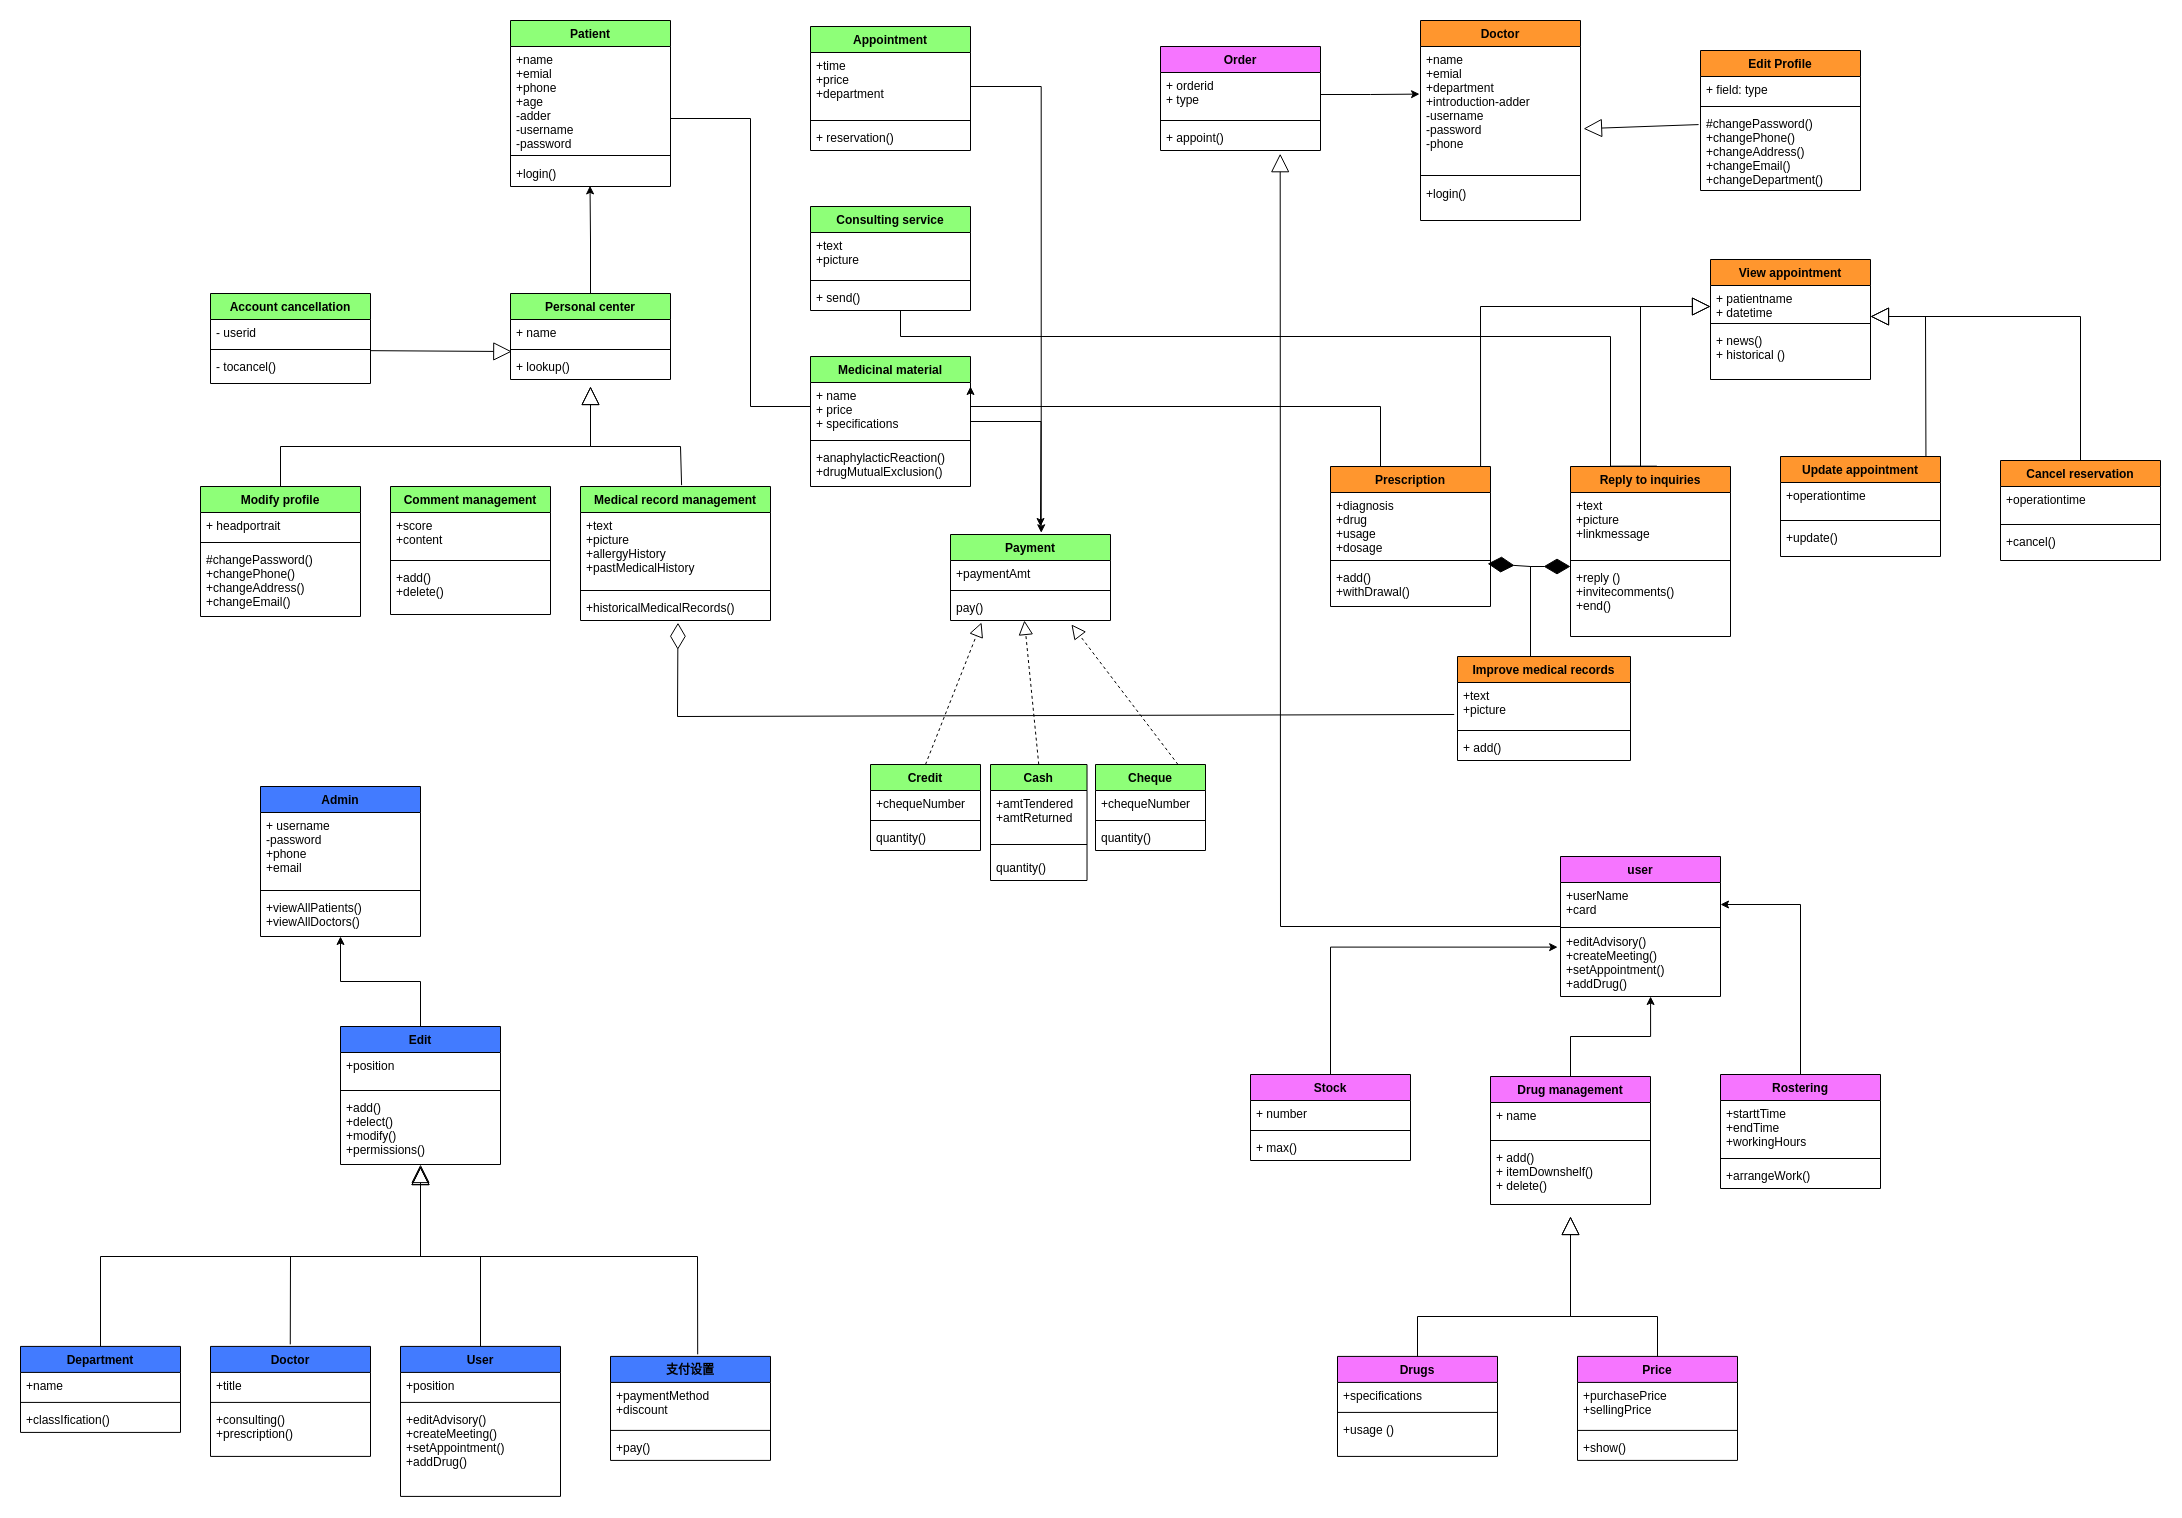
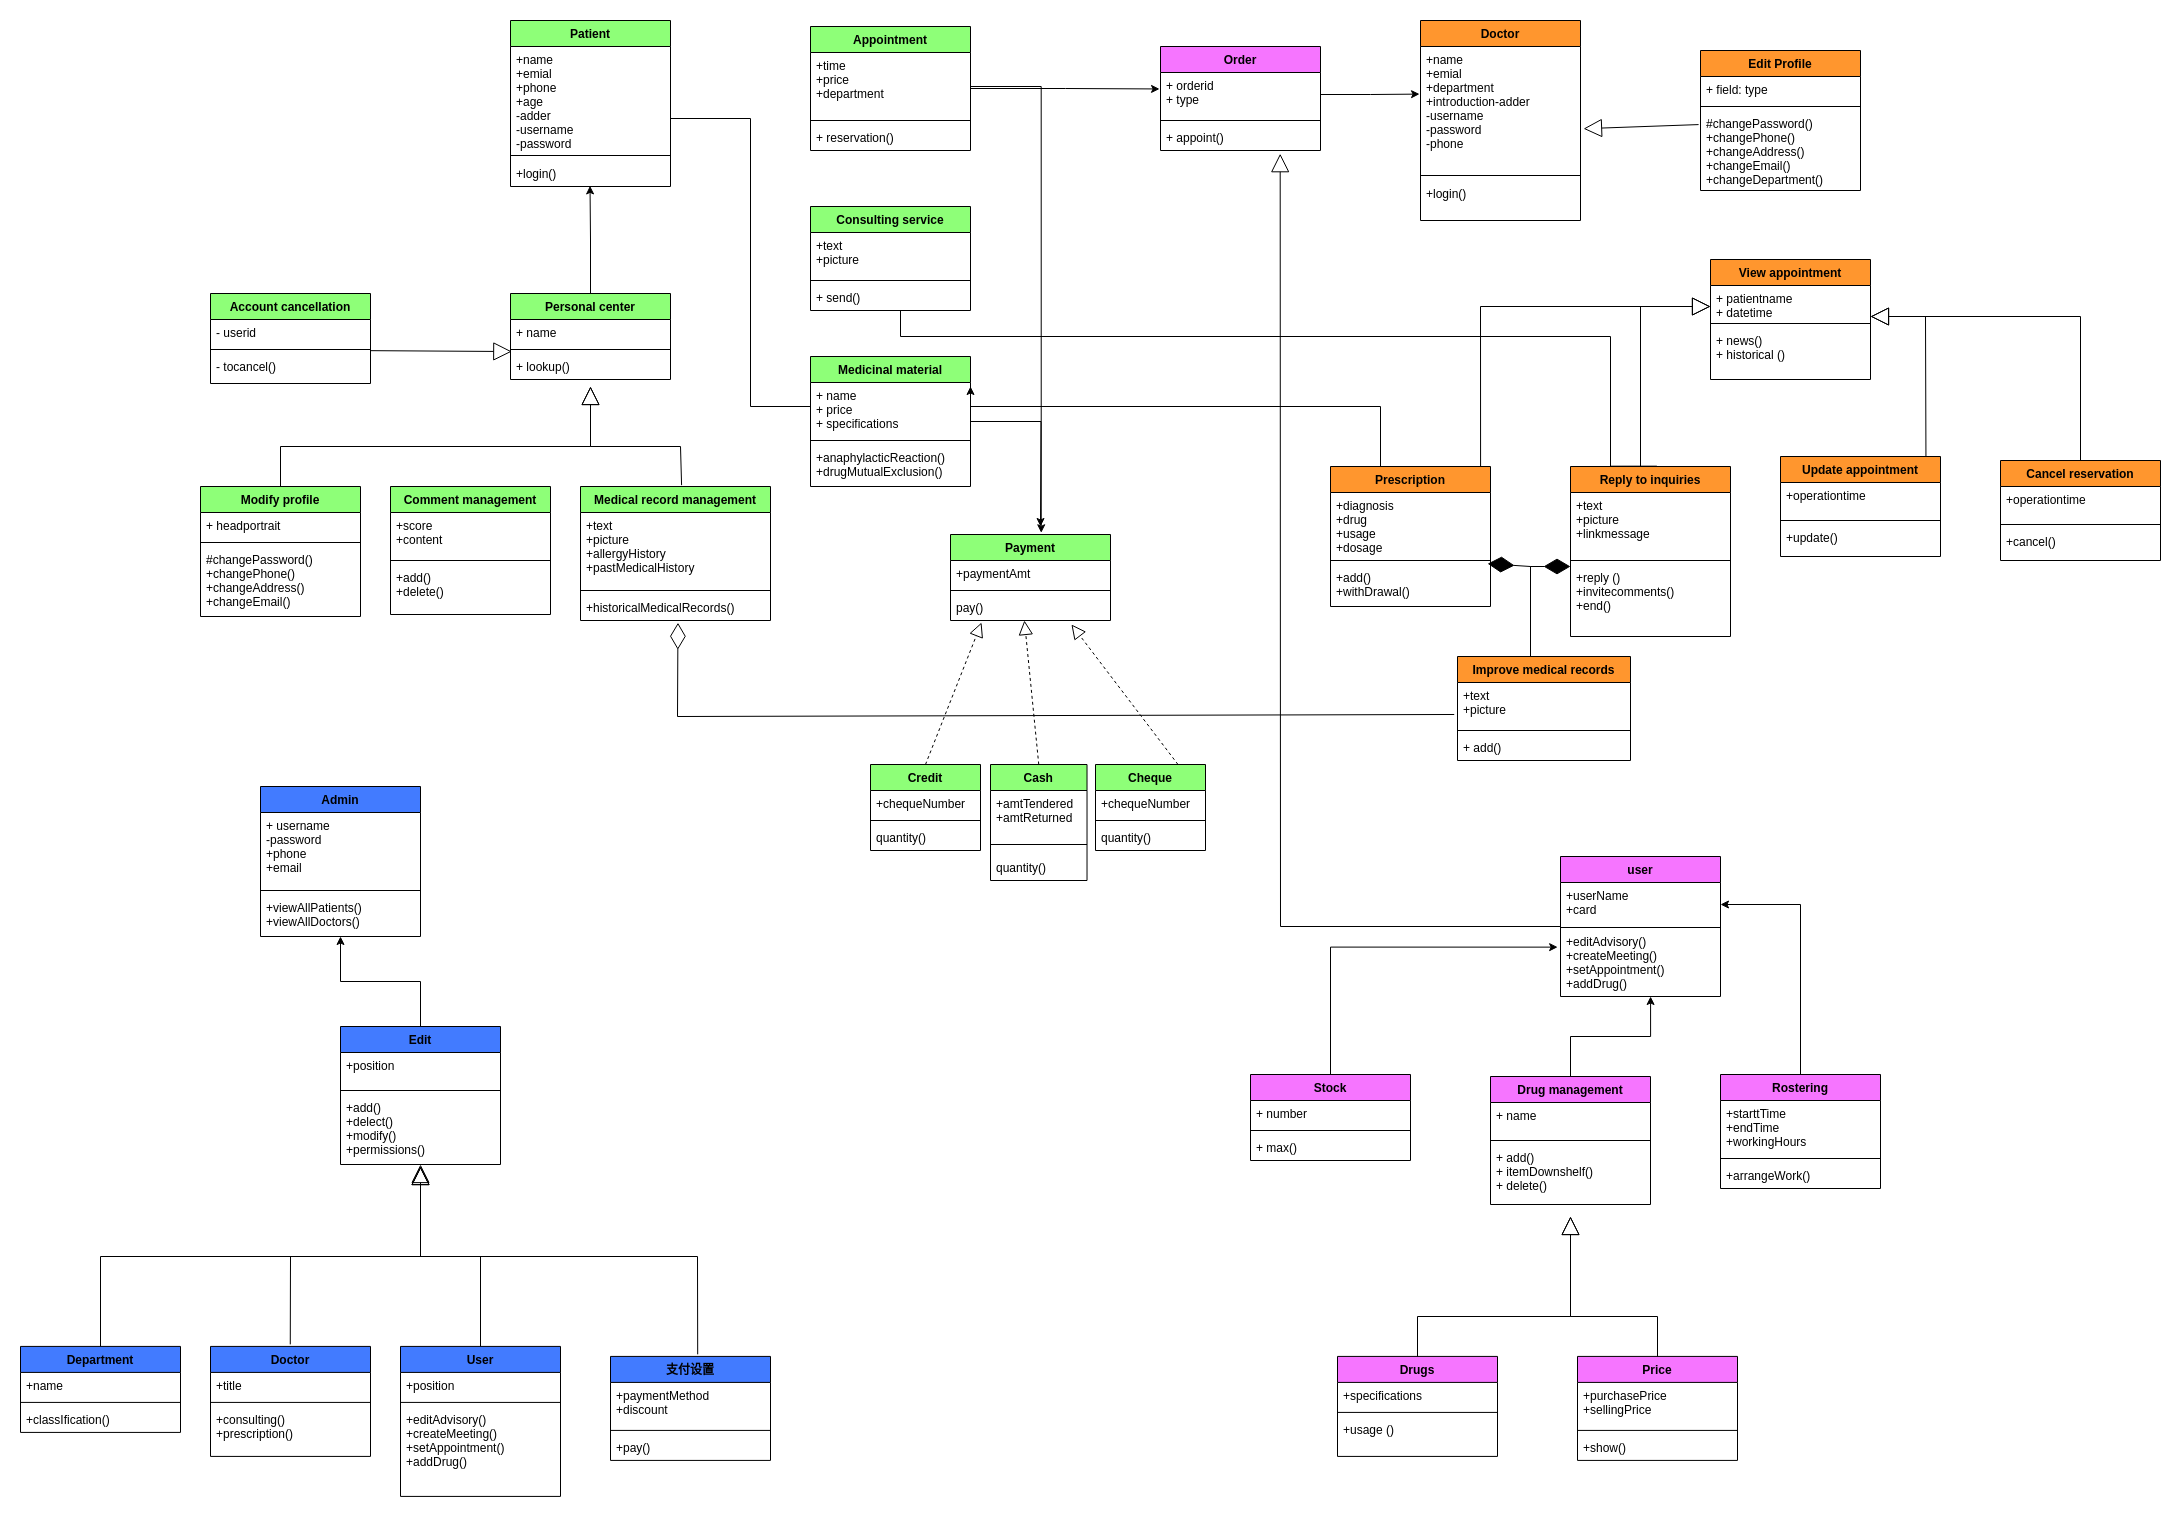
none -> (1062, 89)
